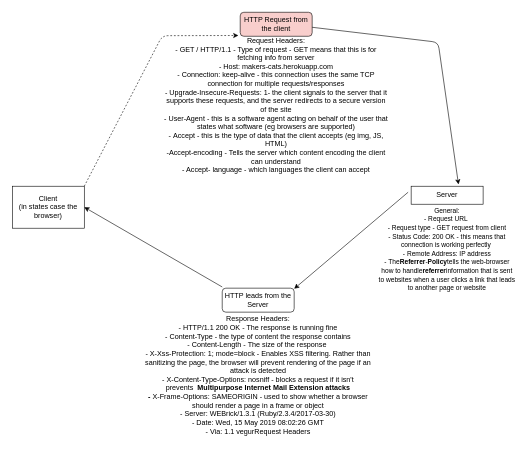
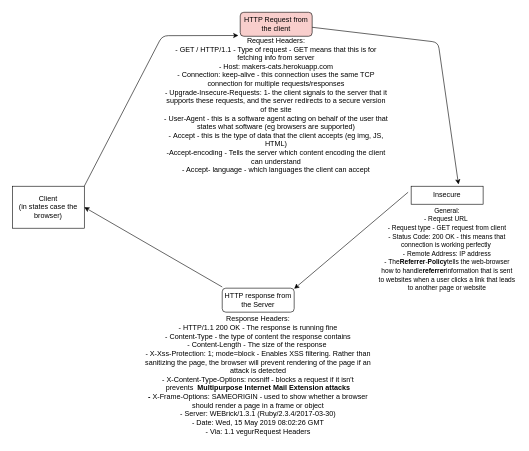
(140, 79) -> (140, 79)
(447, 195) -> (447, 195)
(258, 300) -> (258, 300)
